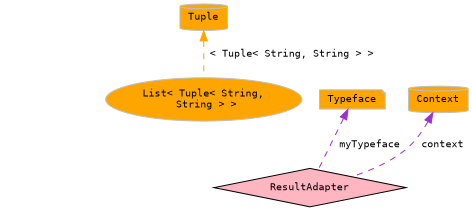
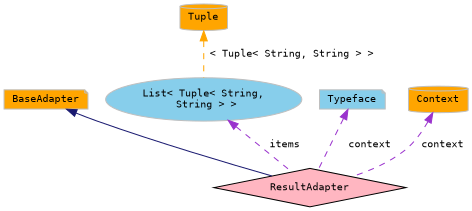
none -> (46, 99)
(204, 99) -> (204, 99)
(352, 99) -> (352, 99)
(367, 145) -> (367, 145)
none -> (264, 149)
